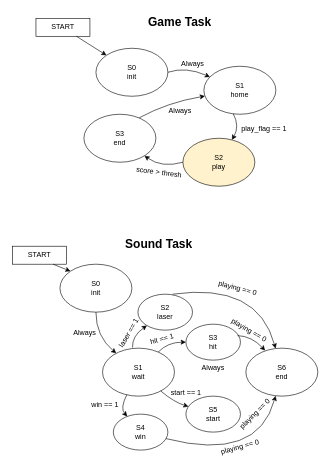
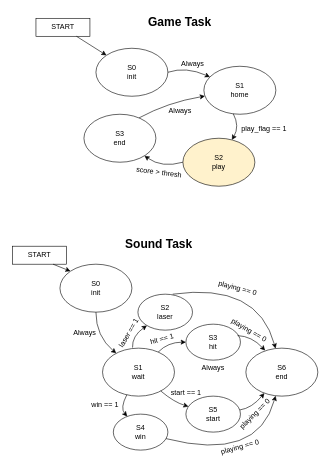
none -> (251, 406)
